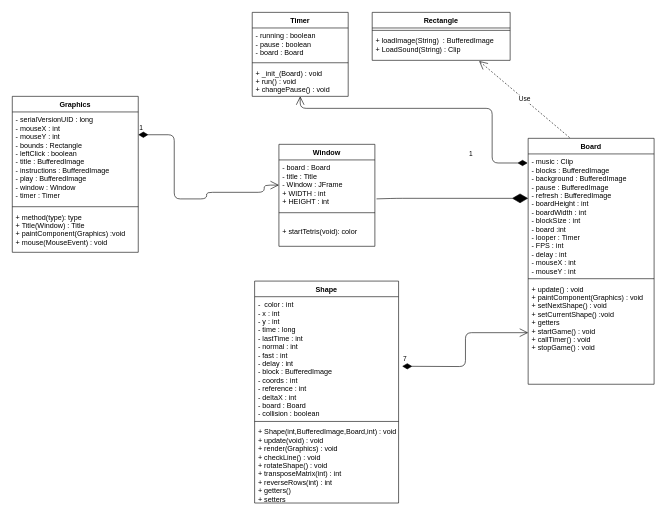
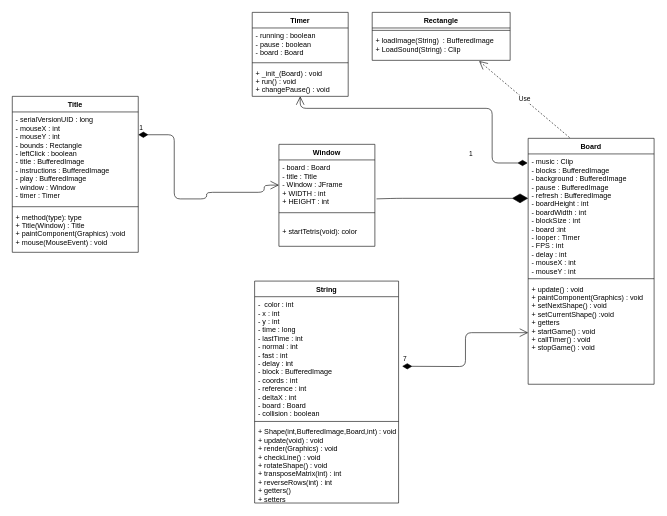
(75, 104) -> (75, 104)
(326, 289) -> (326, 289)
